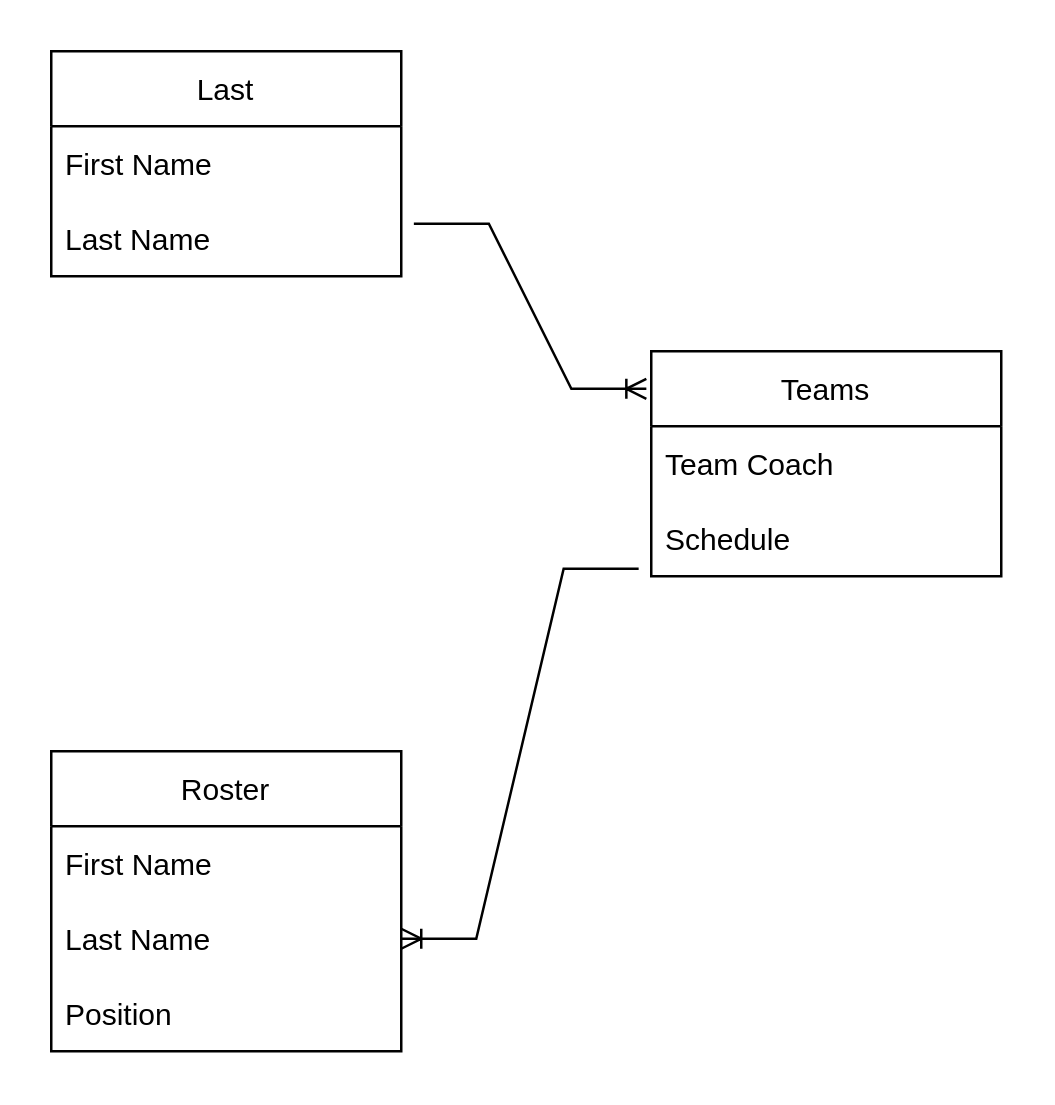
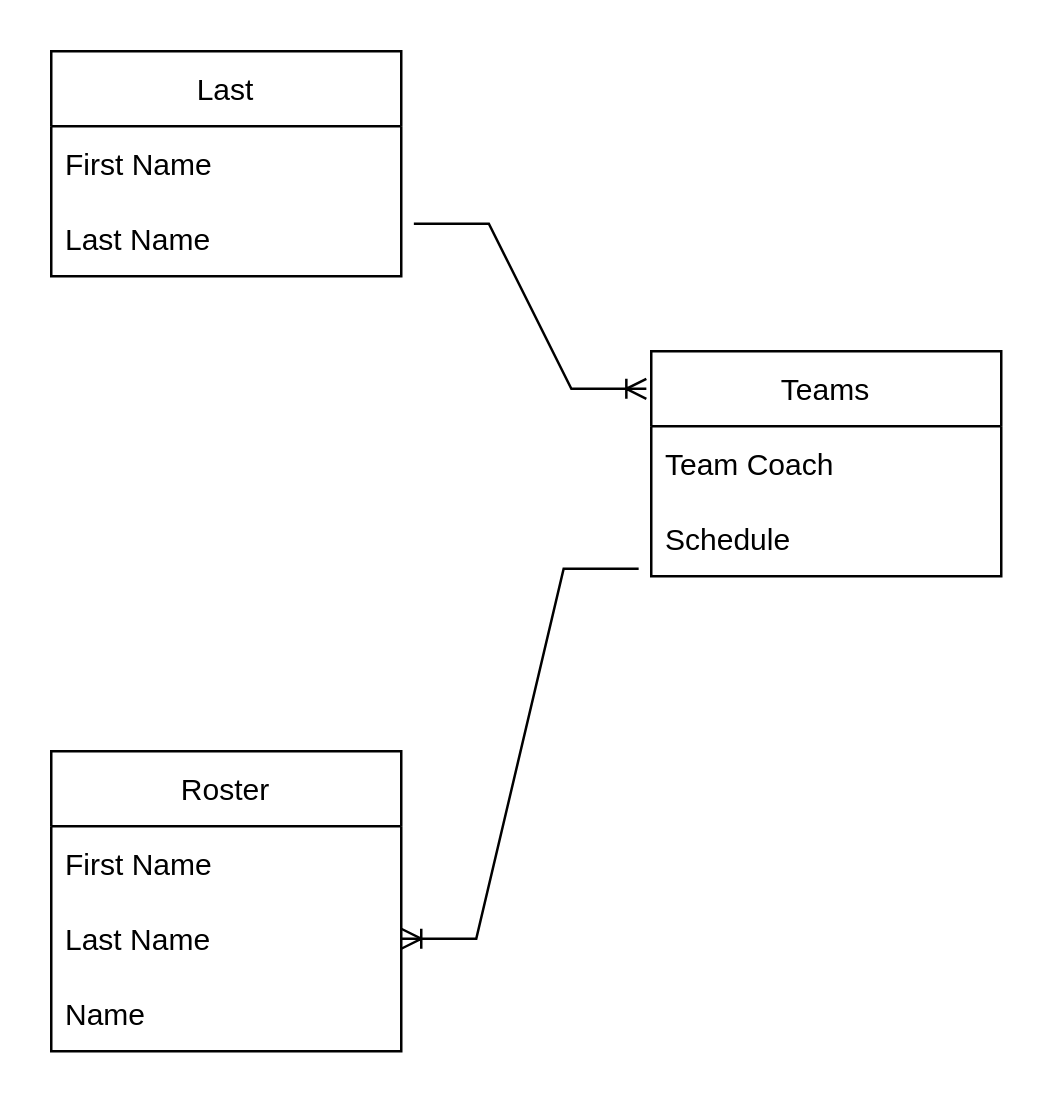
(124, 1015) -> (99, 1015)
